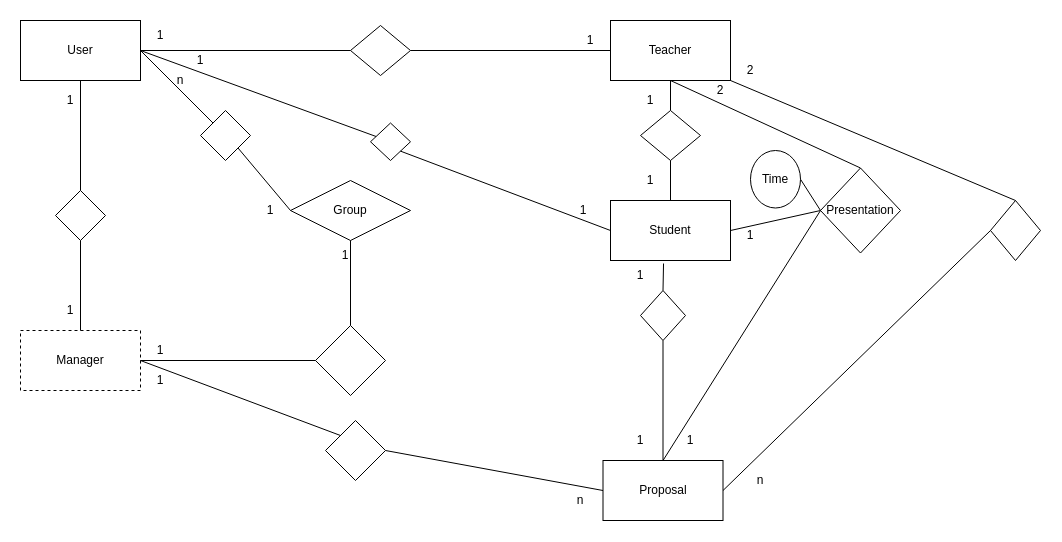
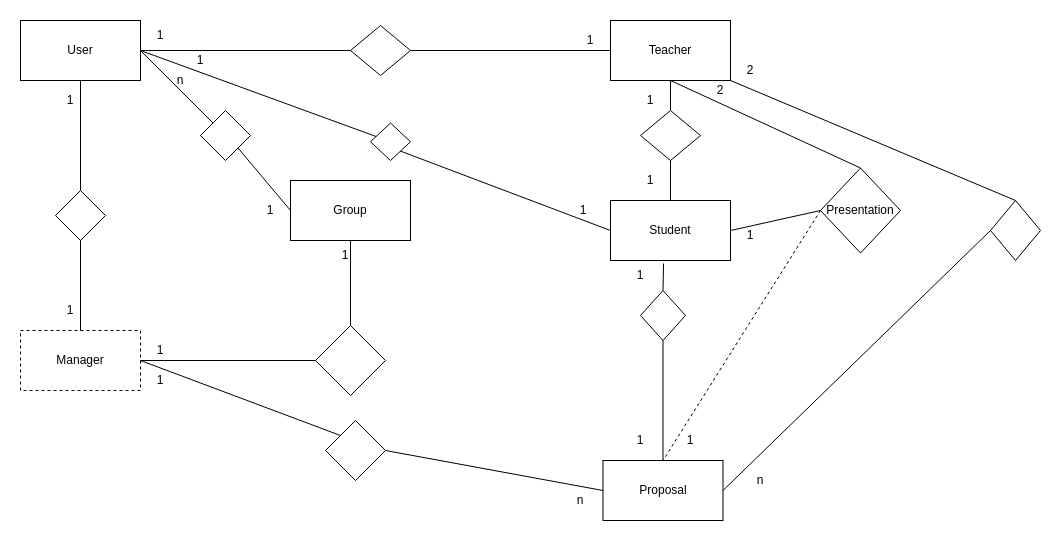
(776, 179) -> none
(810, 194) -> none
(351, 211) -> (351, 211)
(742, 335) -> (742, 335)
